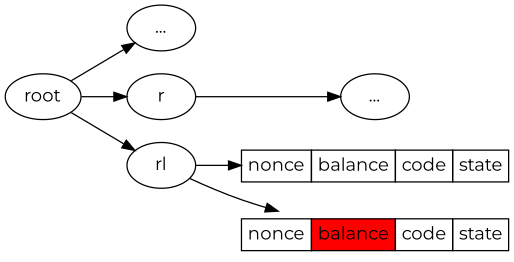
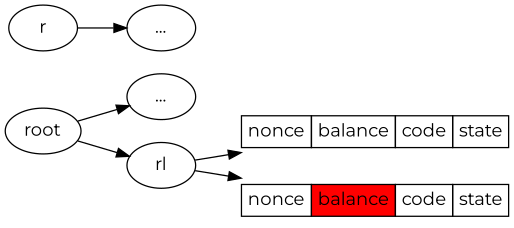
(98, 97) -> none
